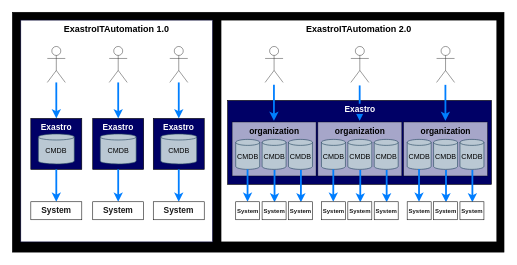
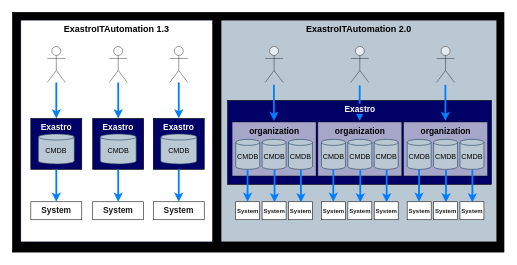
(117, 30) -> (117, 30)
(359, 30) -> (359, 30)
